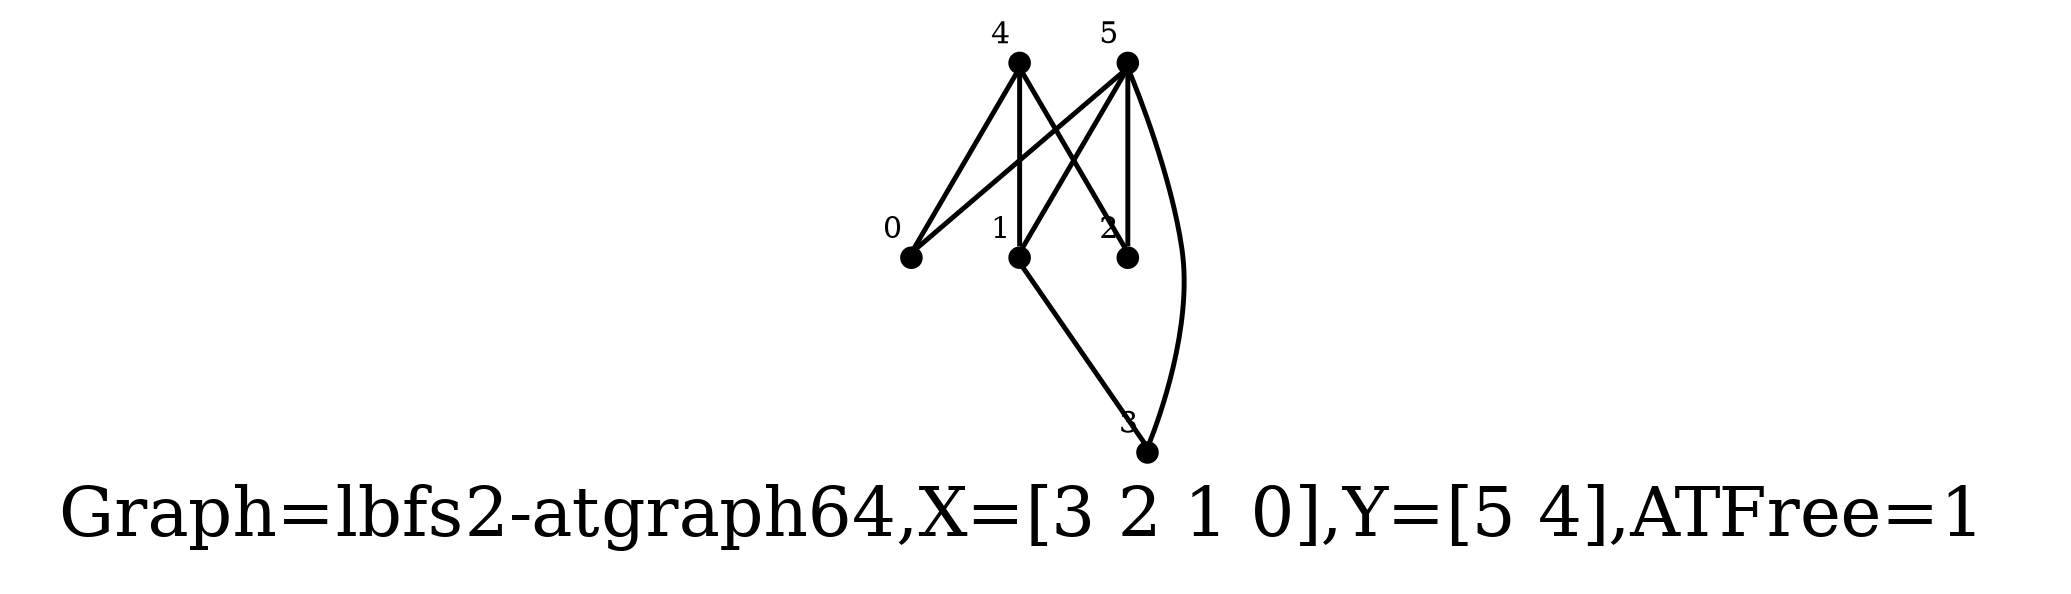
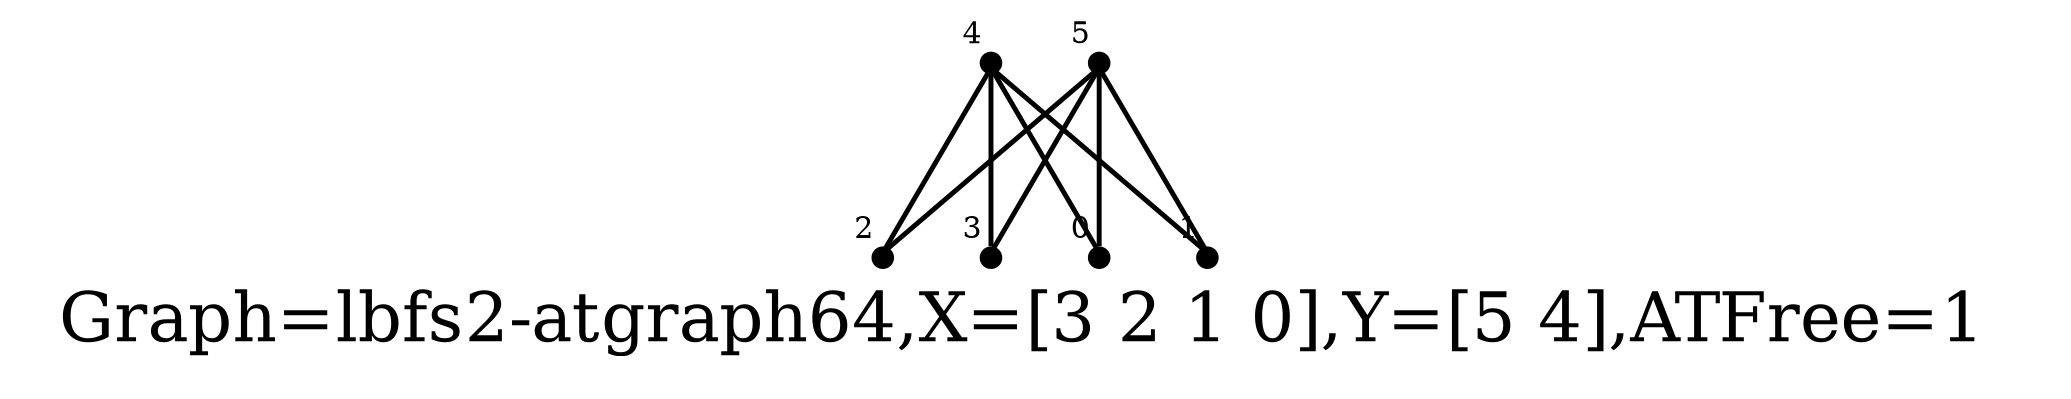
(1084, 355) -> (991, 159)
